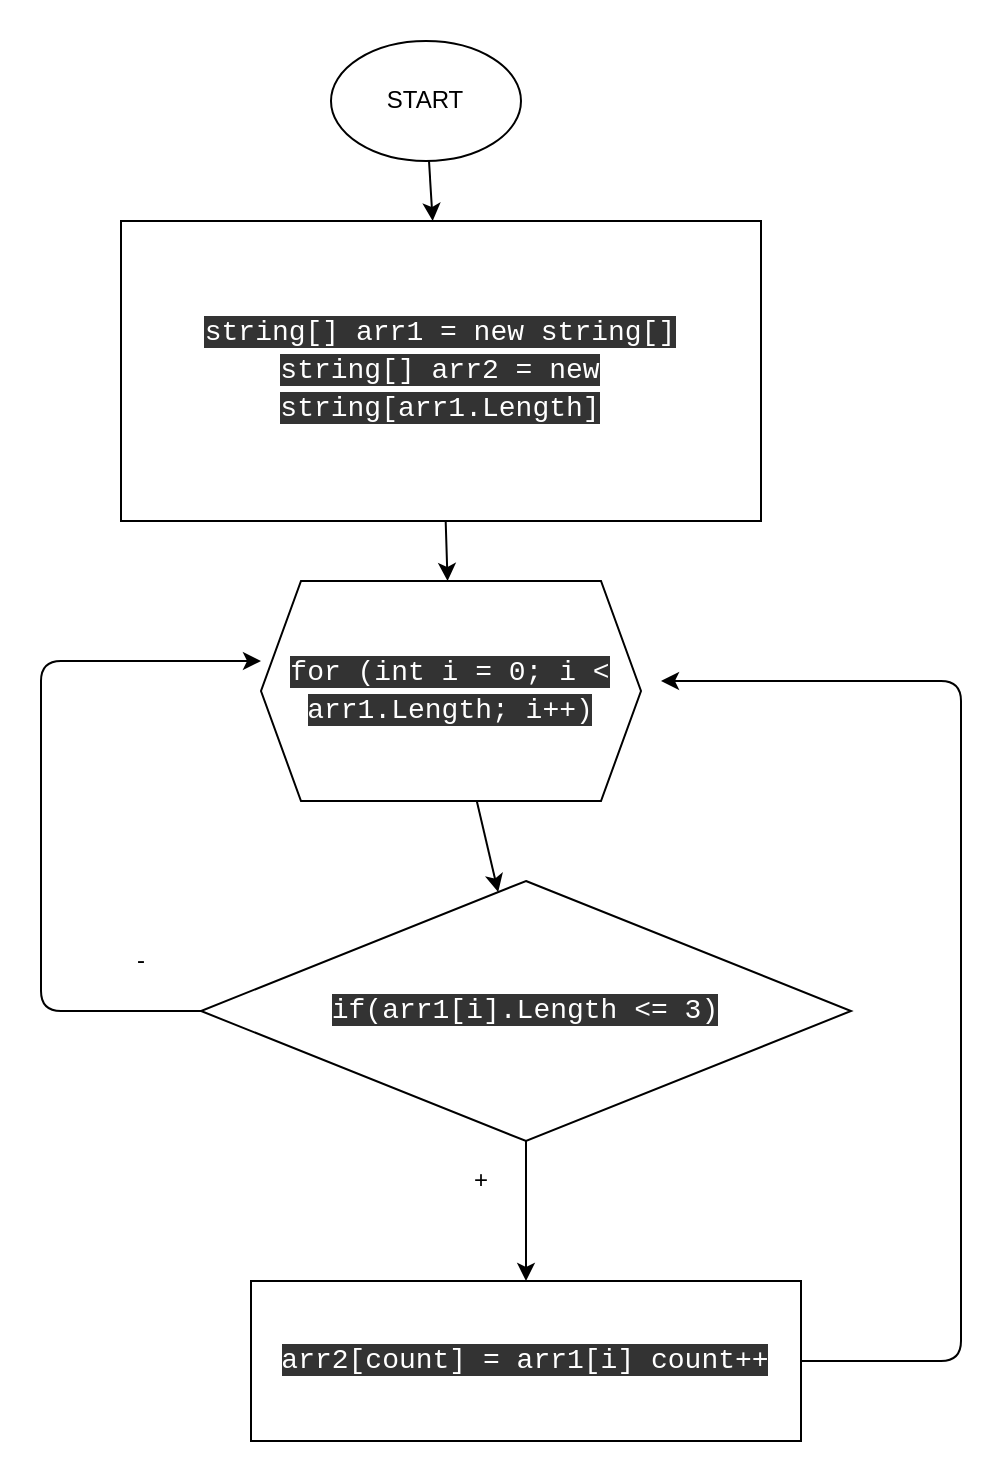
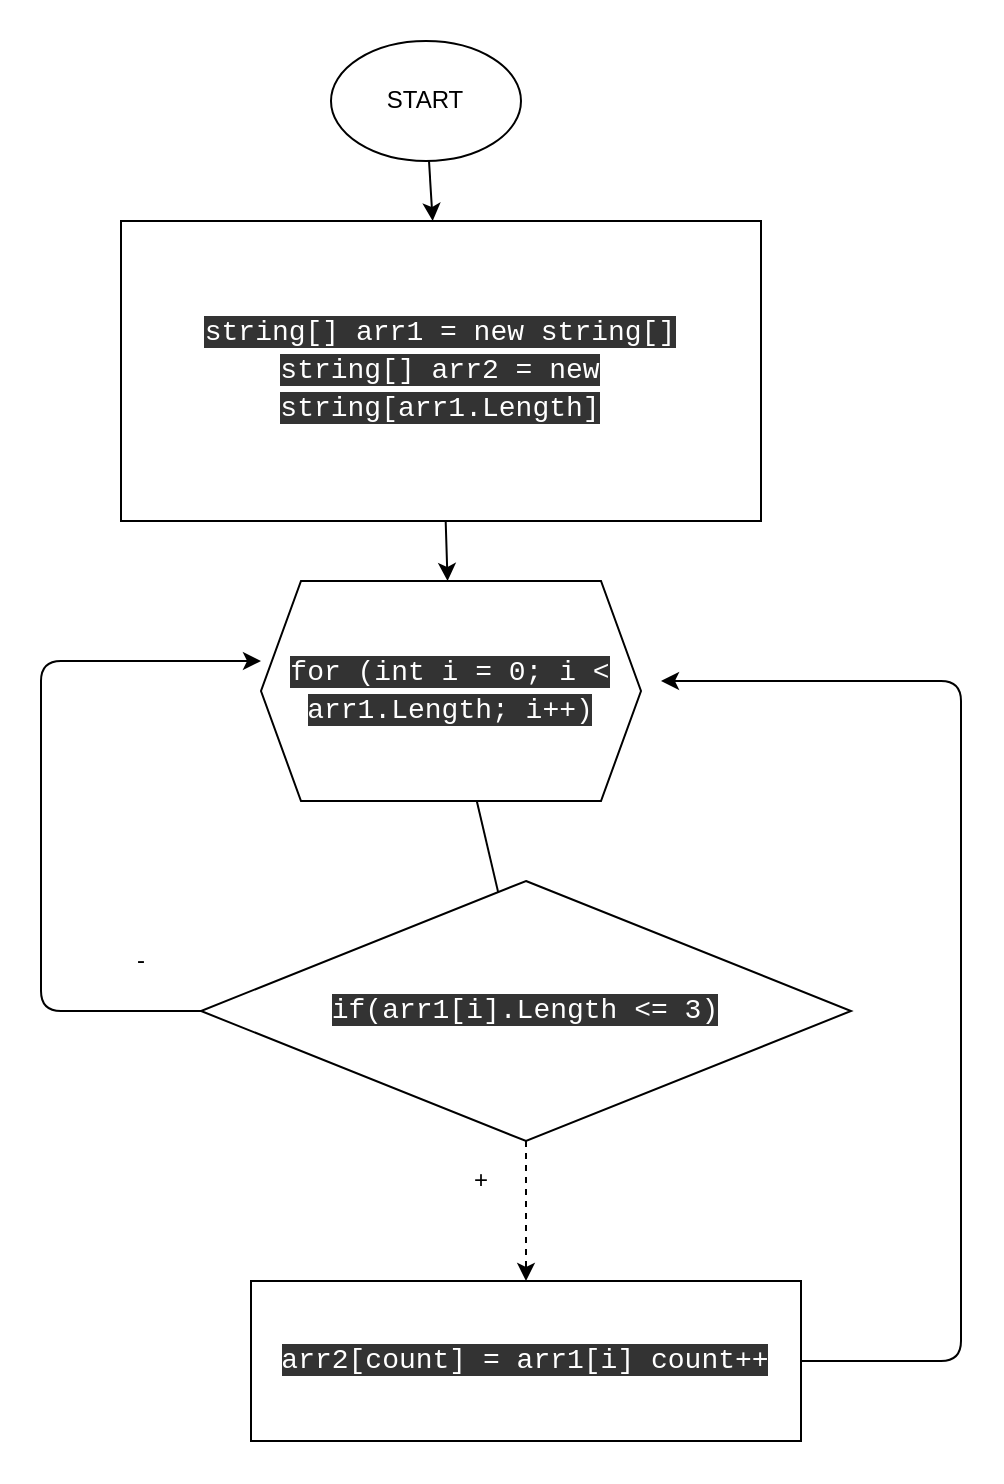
(495, 877) -> (496, 882)
(526, 1202) -> (526, 1202)
